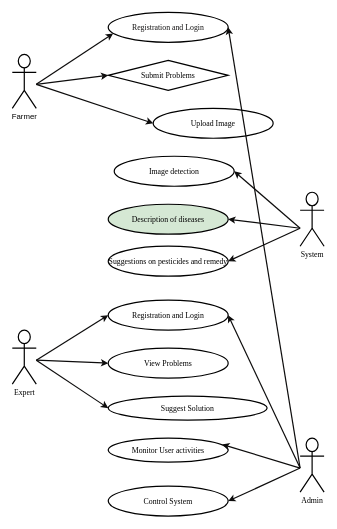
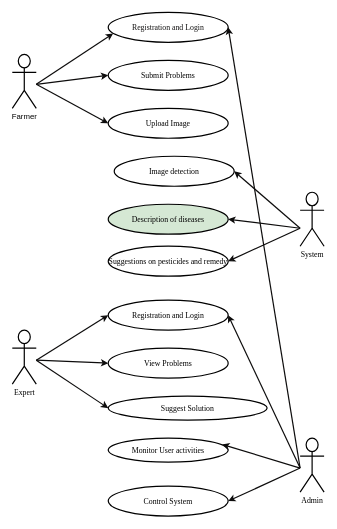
(168, 75) -> (168, 75)
(213, 123) -> (168, 123)
